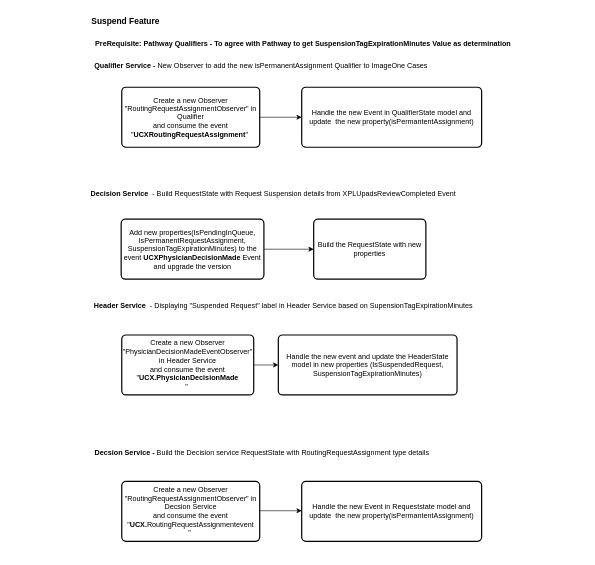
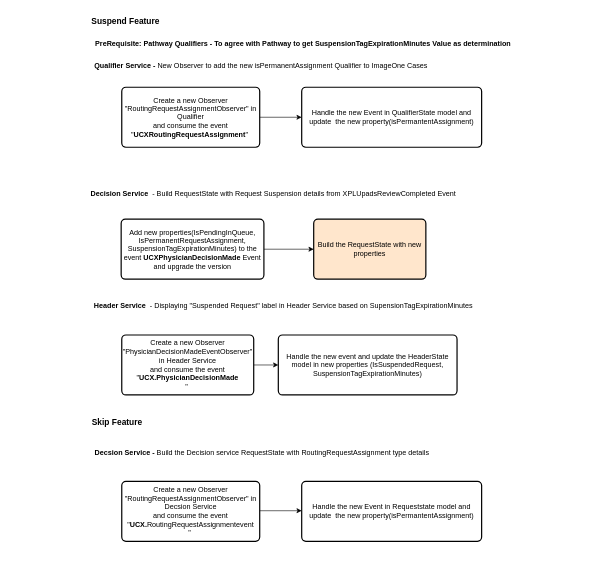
(370, 249) -> (370, 249)
none -> (117, 423)
